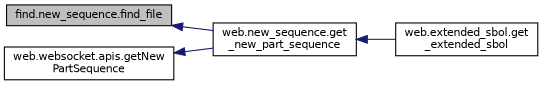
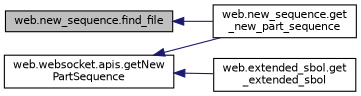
(89, 15) -> (89, 21)
(381, 39) -> (199, 73)
